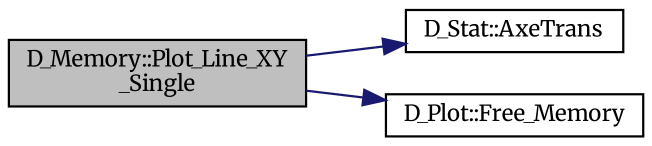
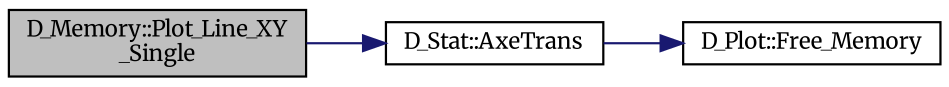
(335, 94) -> (632, 43)
